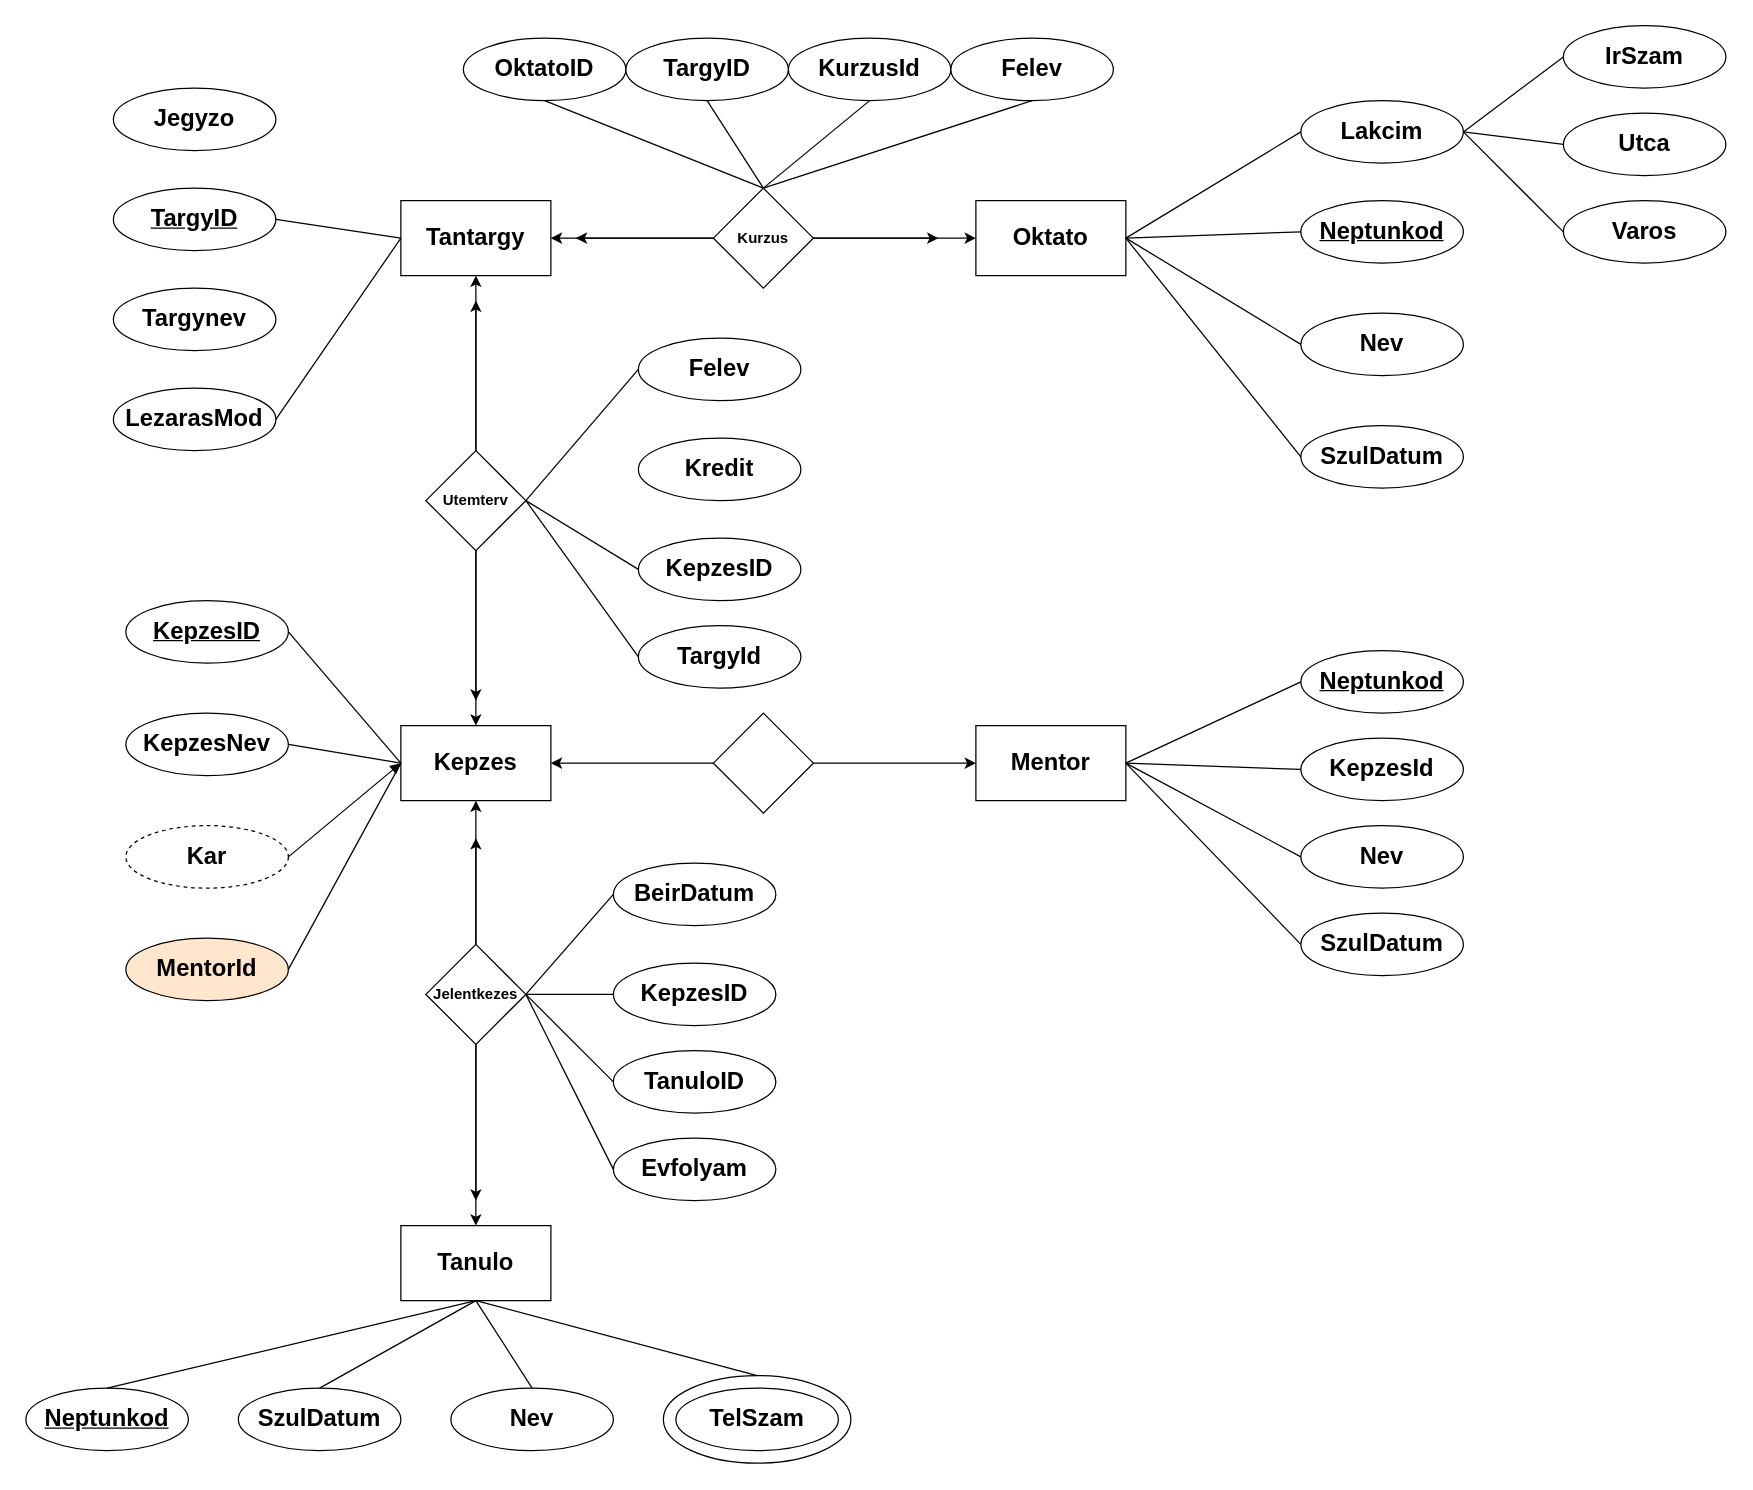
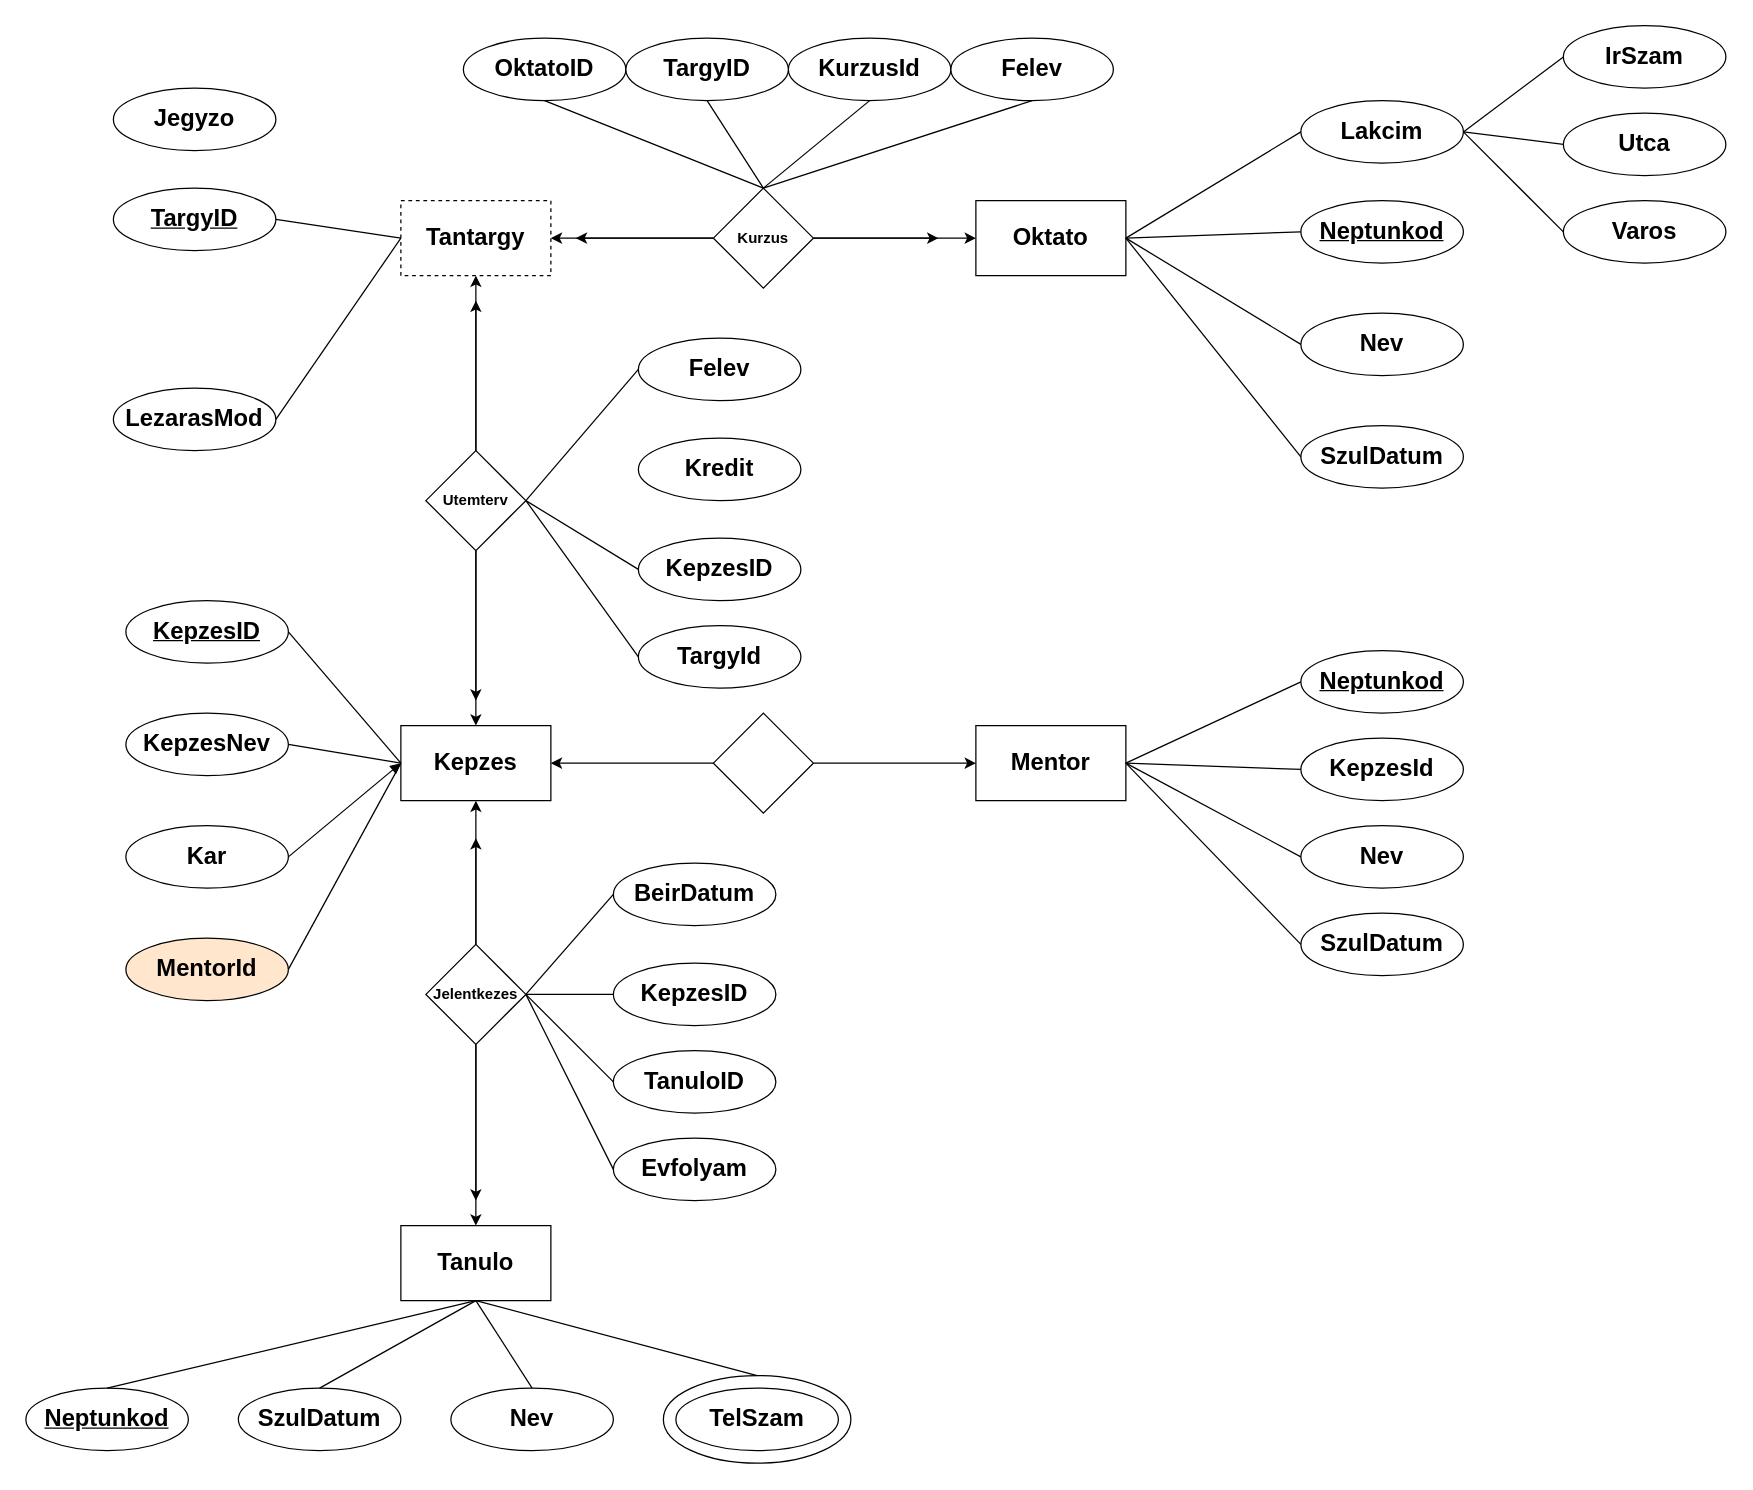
(476, 238) -> (476, 238)
(194, 319) -> none
(207, 857) -> (207, 857)
